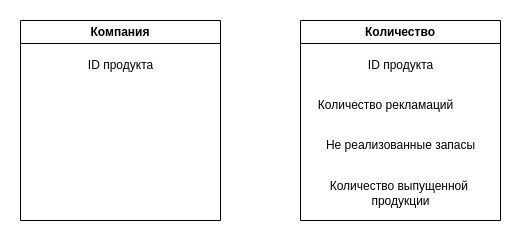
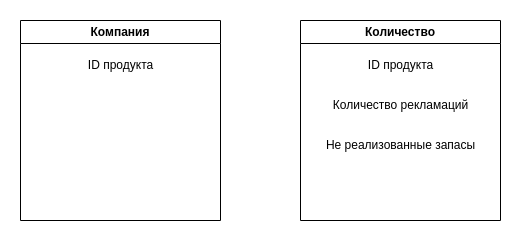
(386, 106) -> (401, 106)
(401, 194) -> none
